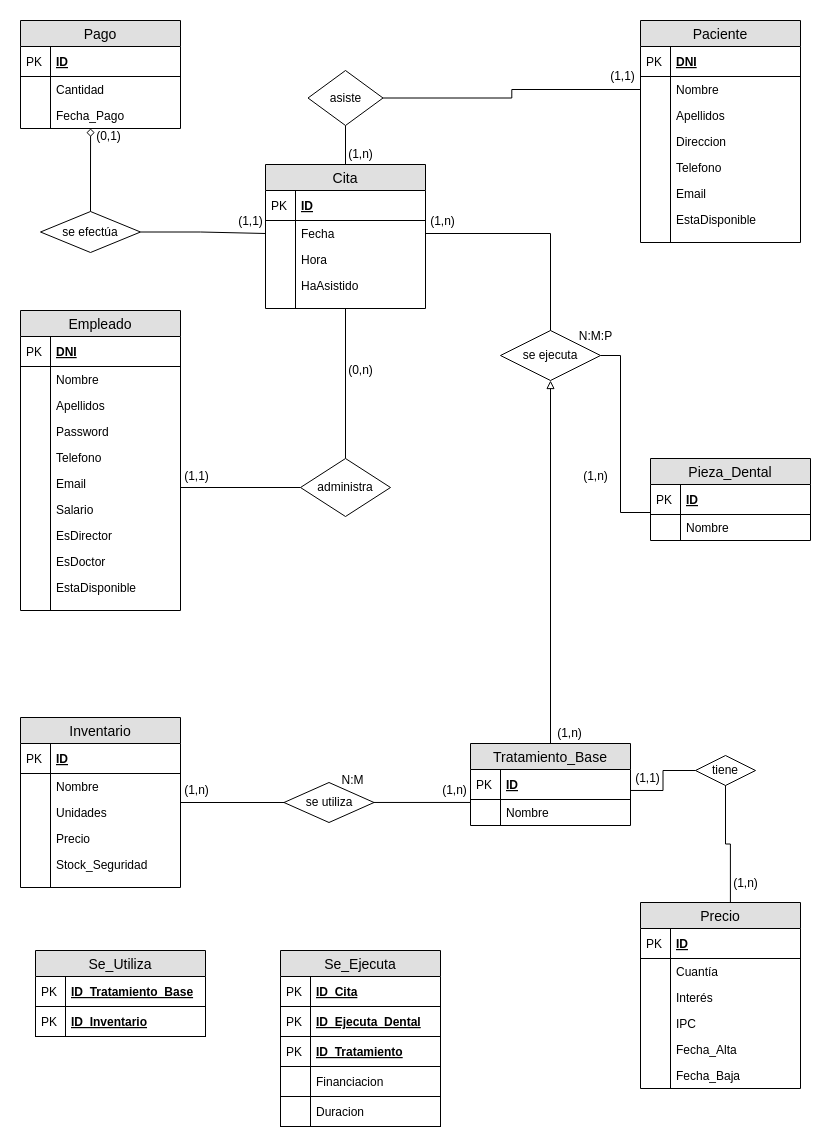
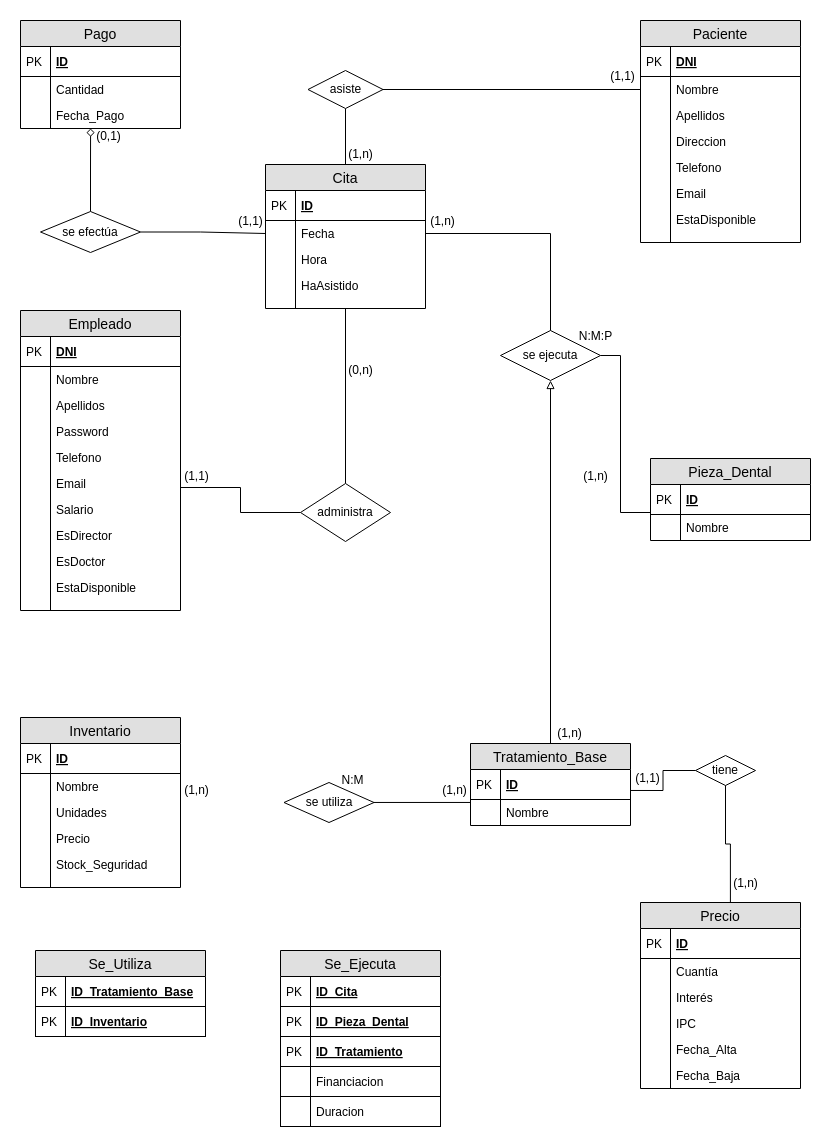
(346, 98) -> (346, 90)
(346, 488) -> (346, 513)
(233, 803) -> none
(372, 1022) -> (363, 1022)
